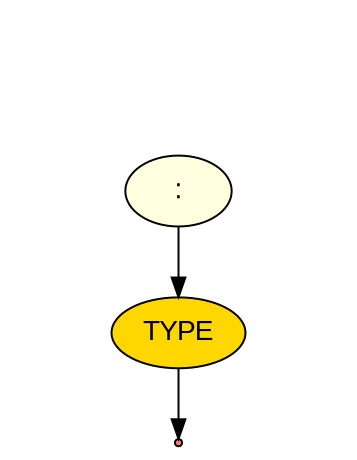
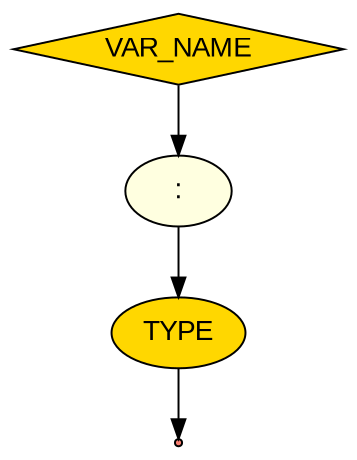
none -> (179, 49)
